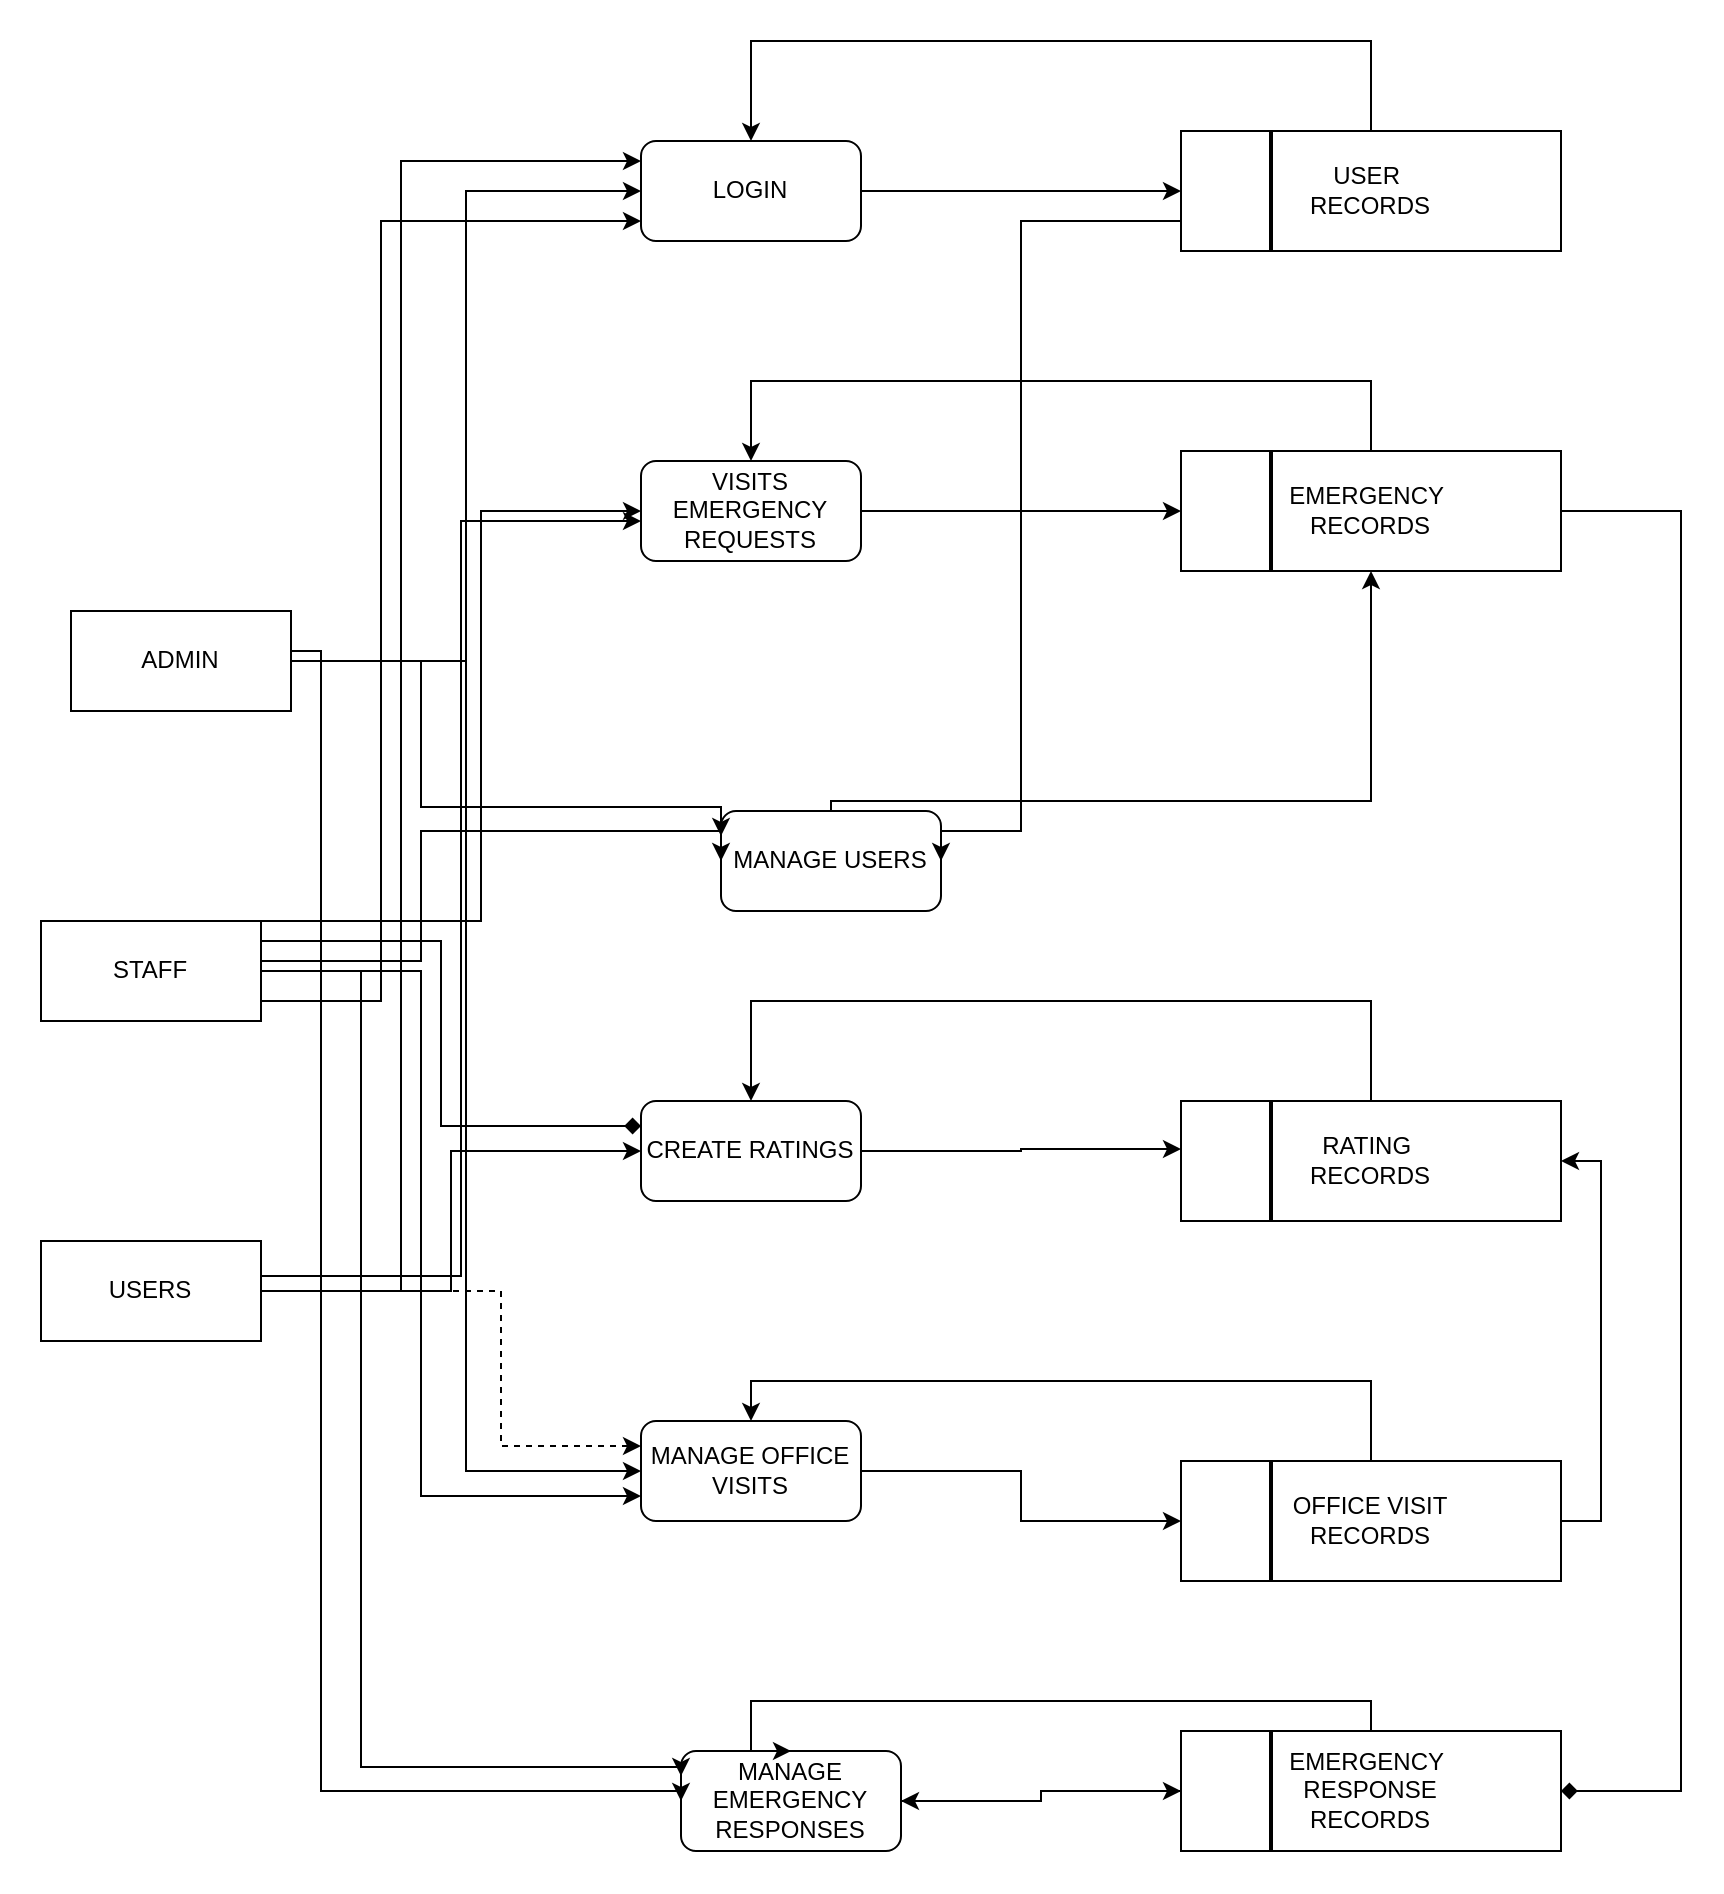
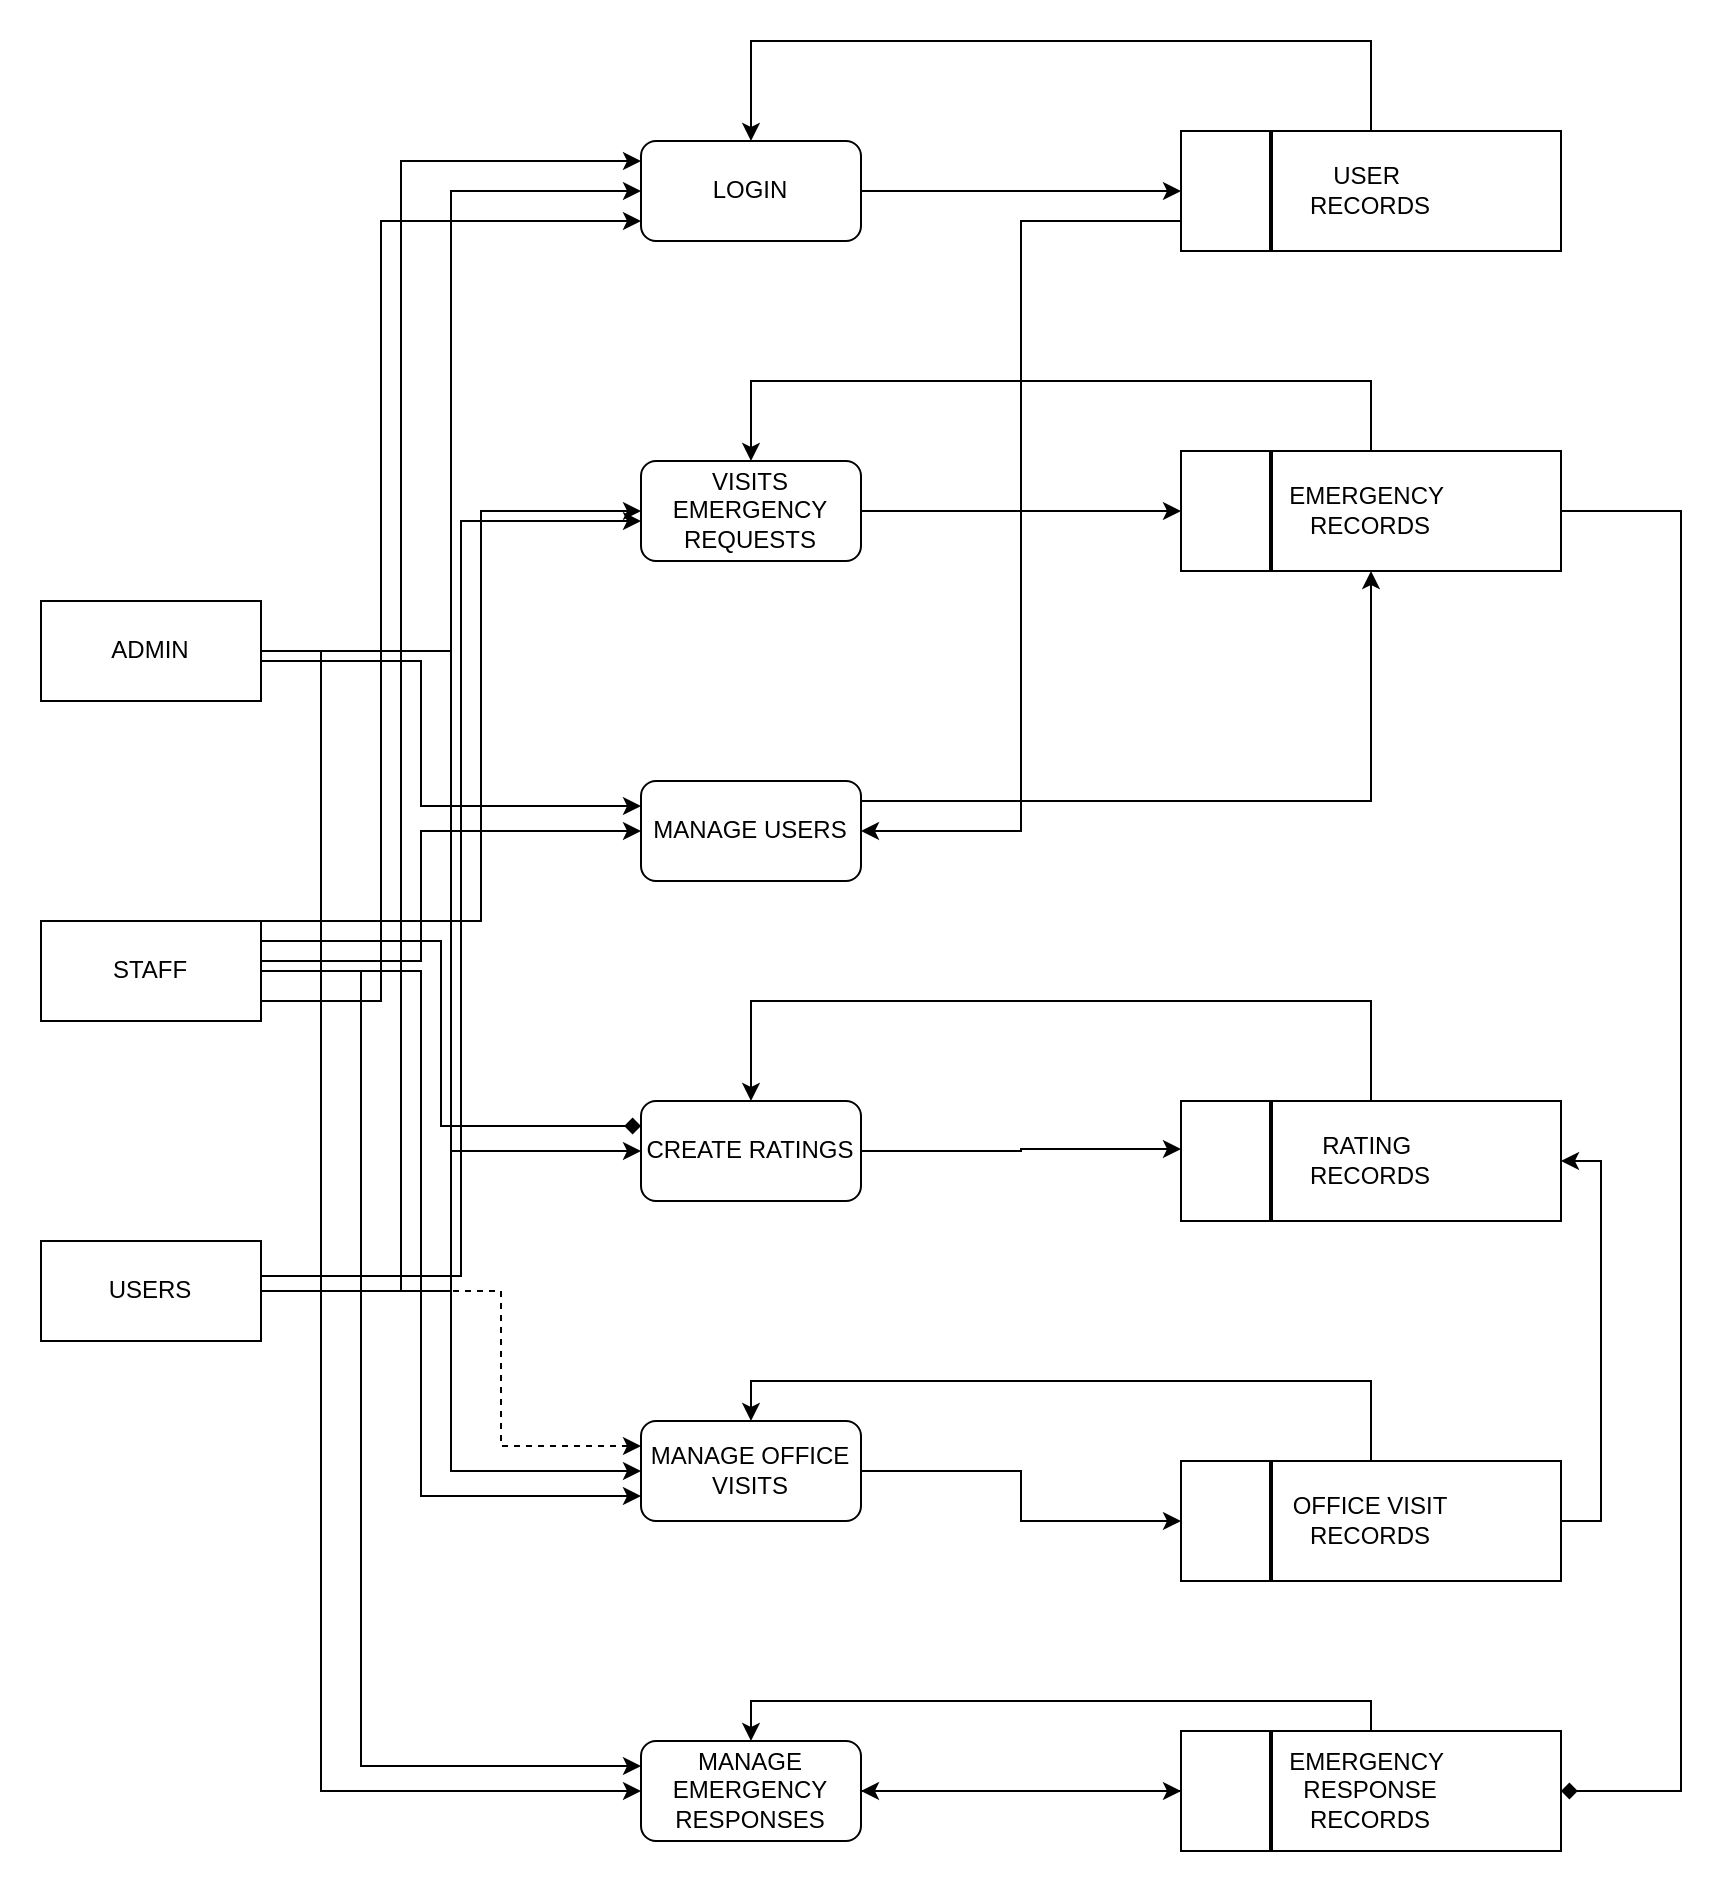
(181, 661) -> (151, 651)
(831, 861) -> (751, 831)
(791, 1801) -> (751, 1791)
